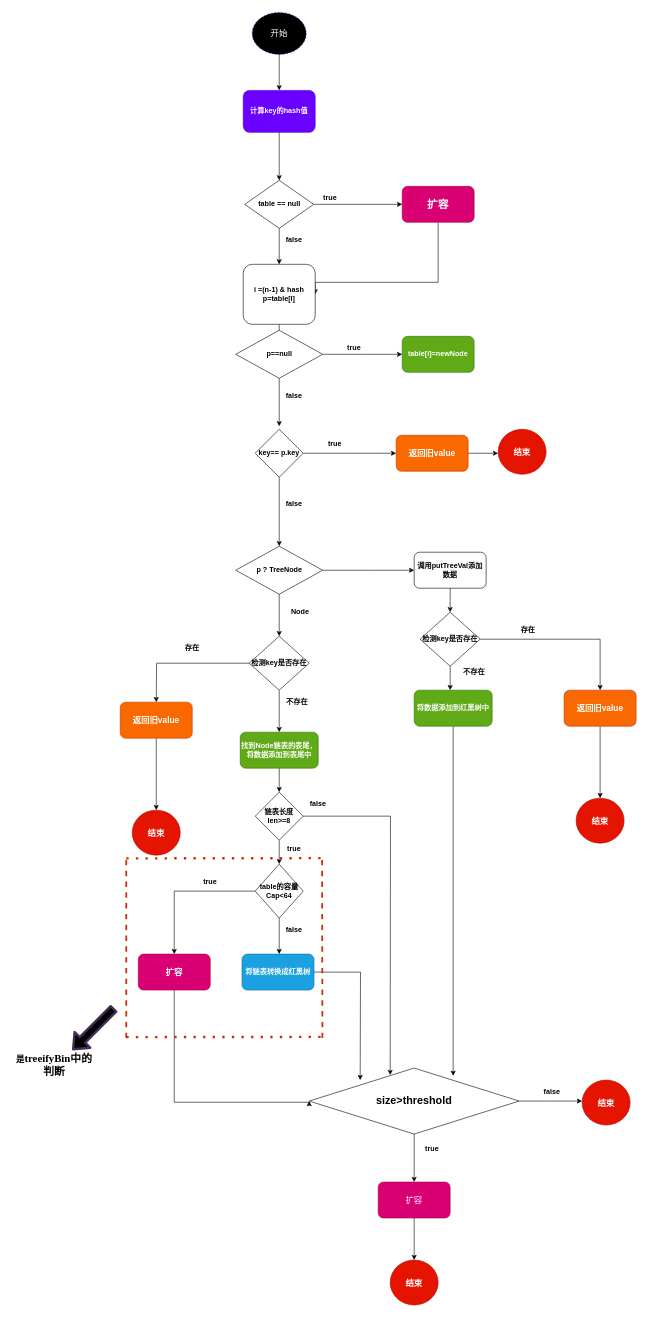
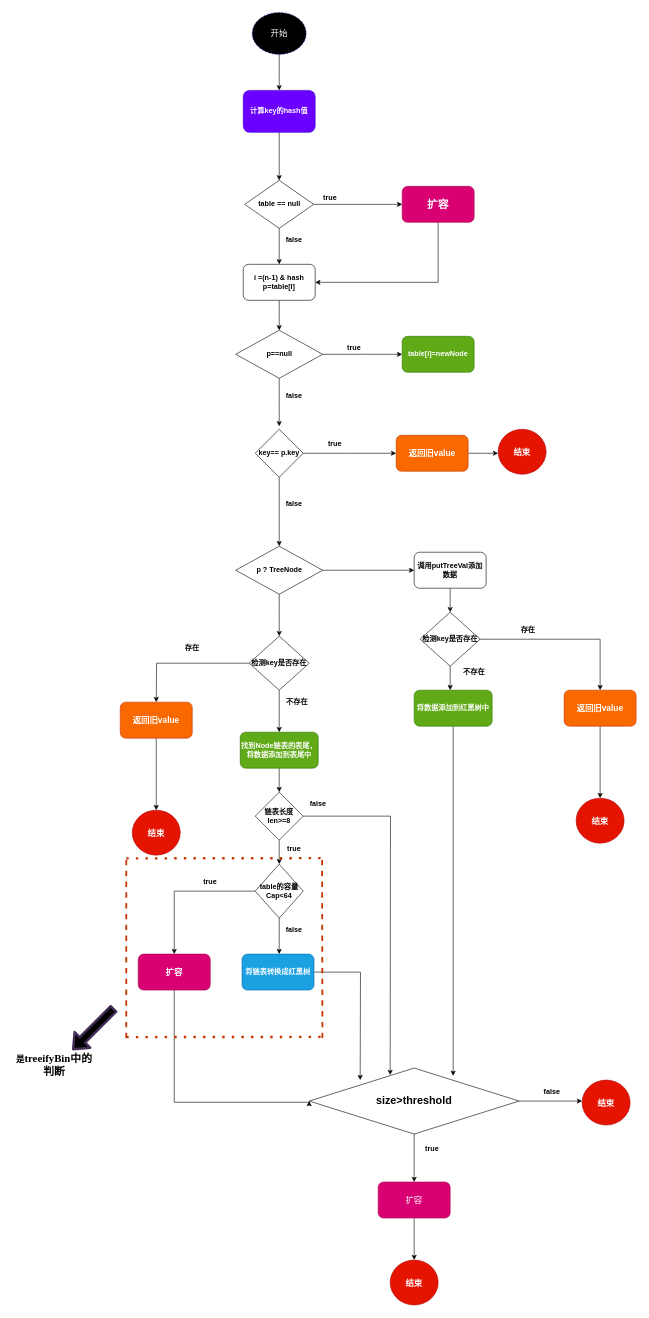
(279, 294) -> (279, 282)
(300, 612) -> none
